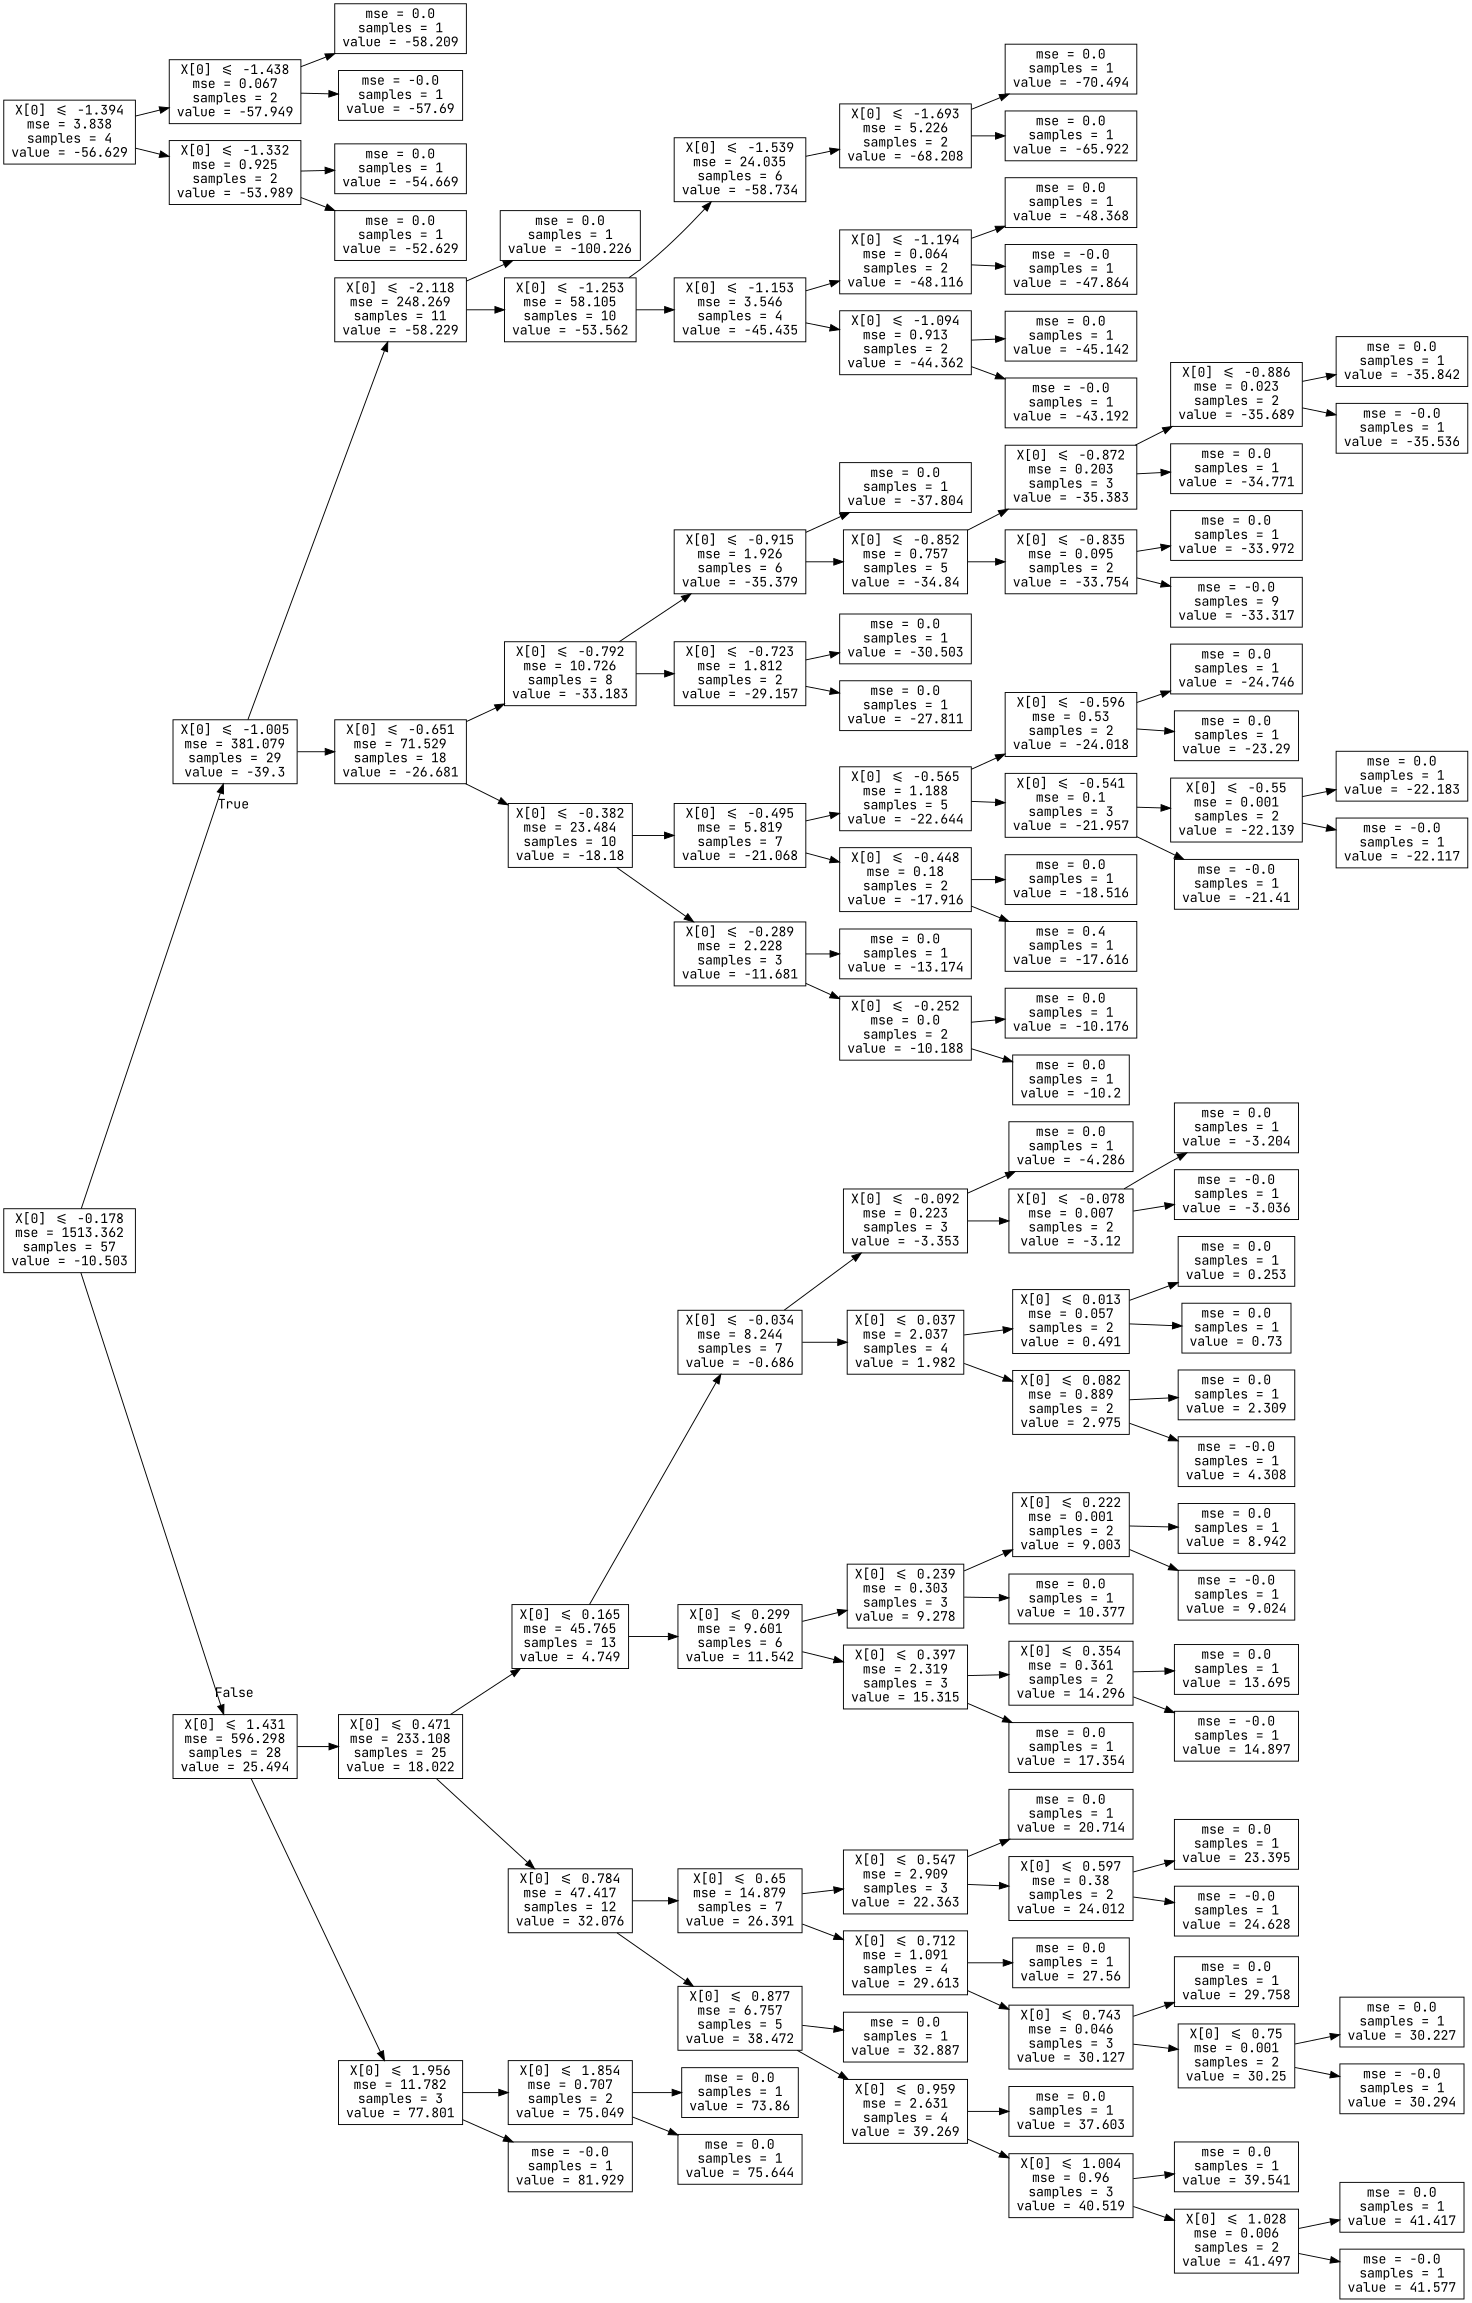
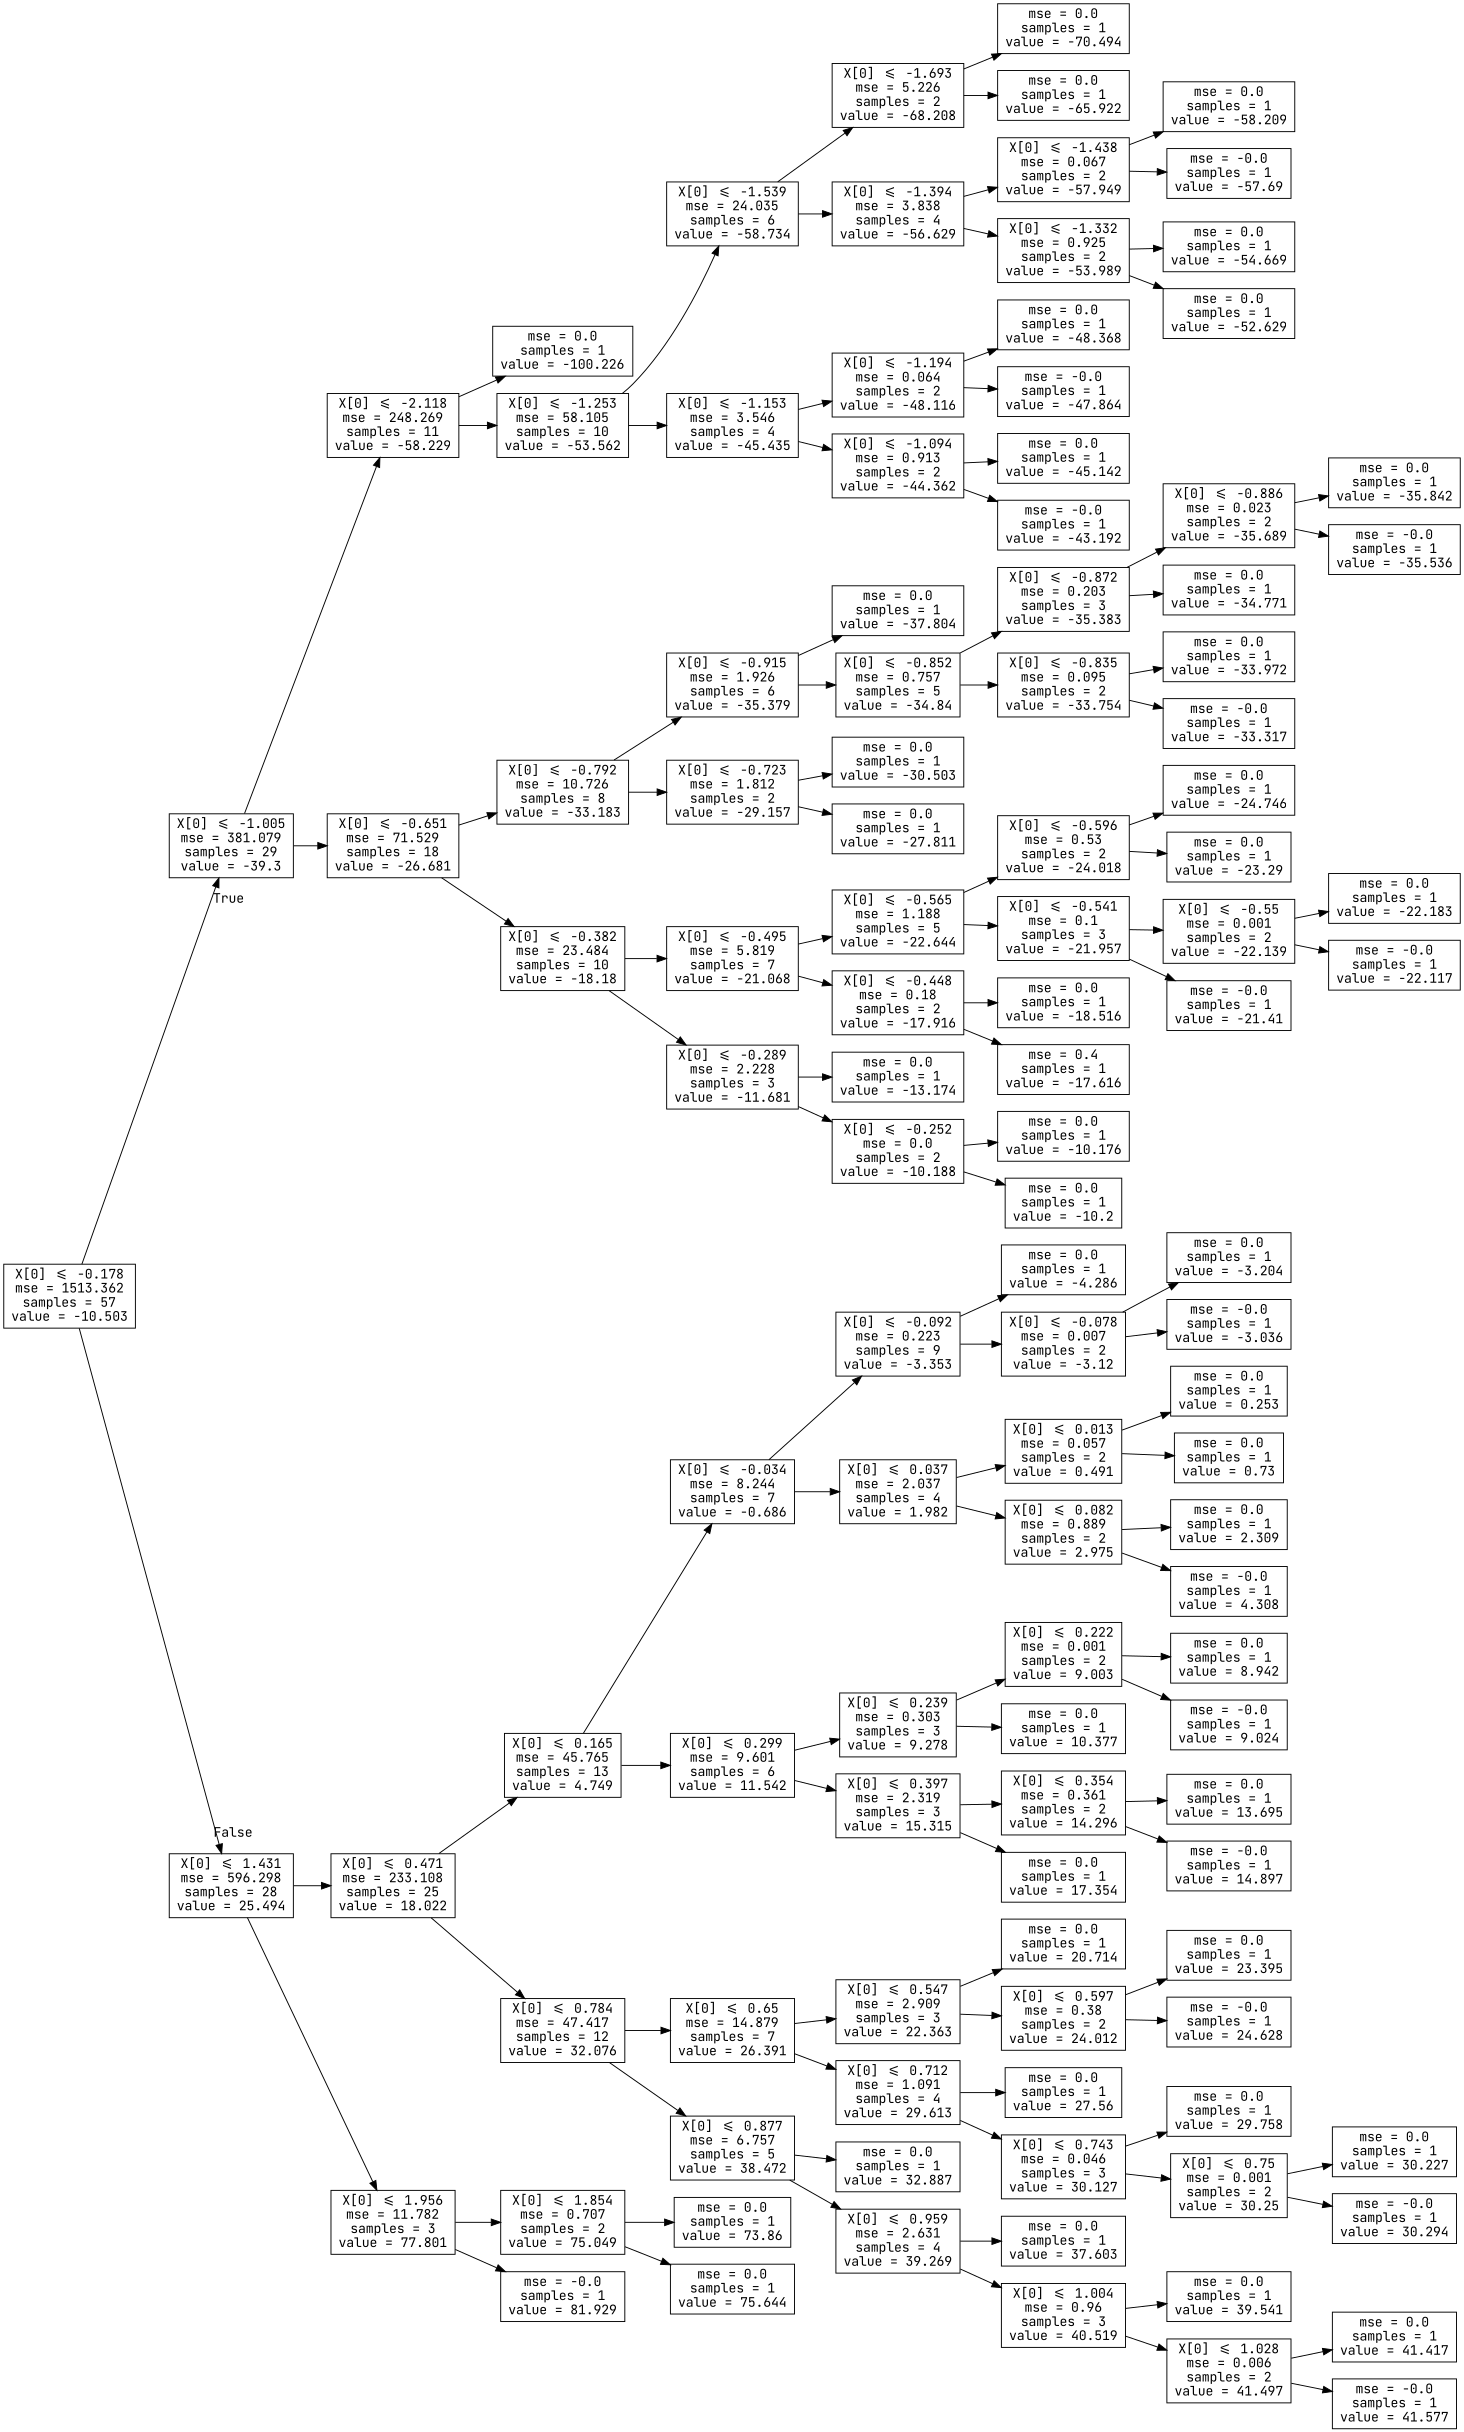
none -> (810, 214)
(1236, 602) -> (1229, 724)
(905, 1221) -> (898, 1344)
